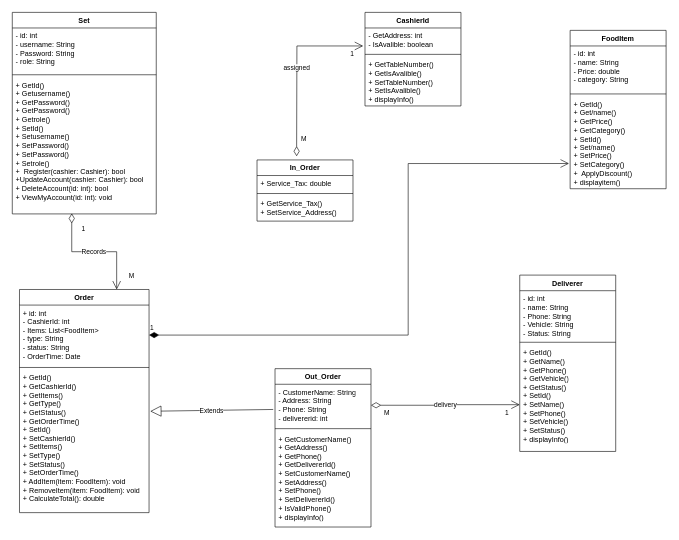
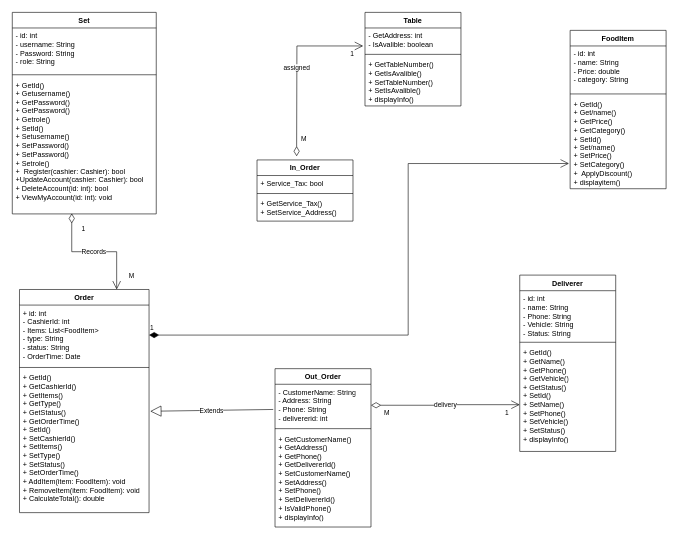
(413, 21) -> (413, 21)
(298, 184) -> (294, 184)
